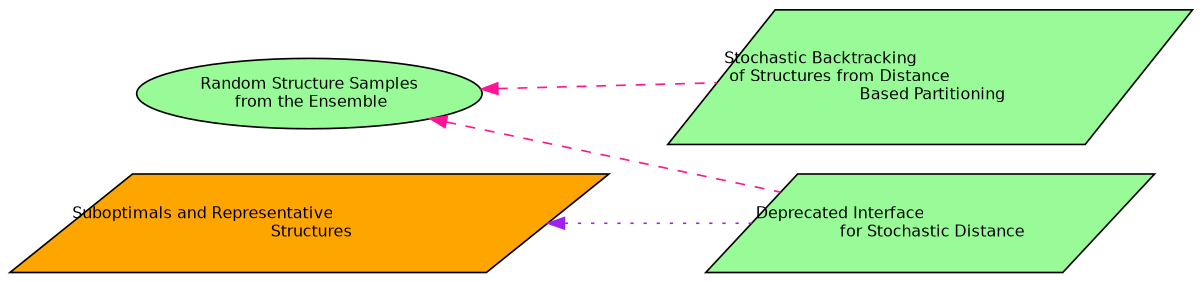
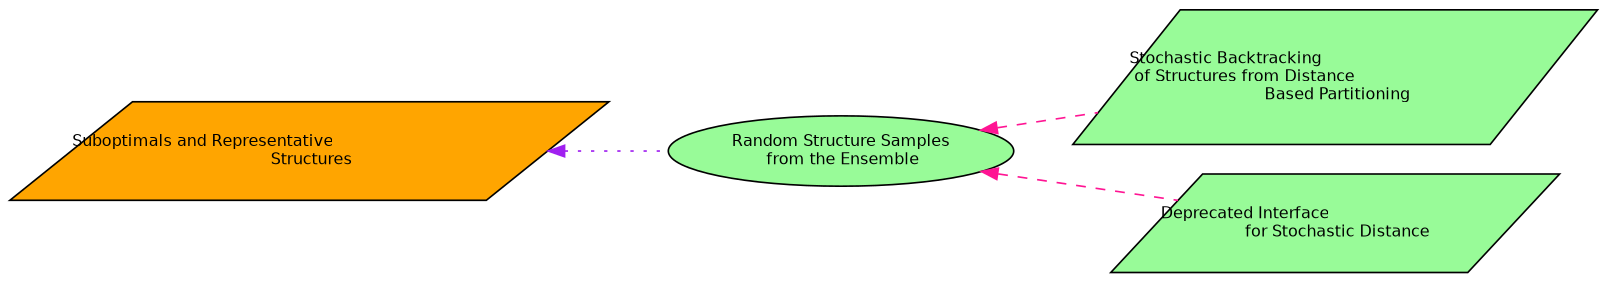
(658, 223) -> (616, 151)
